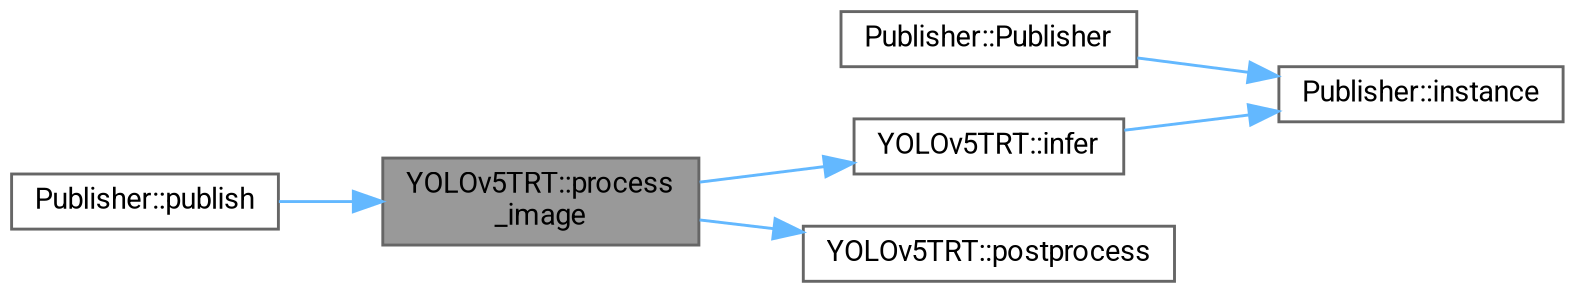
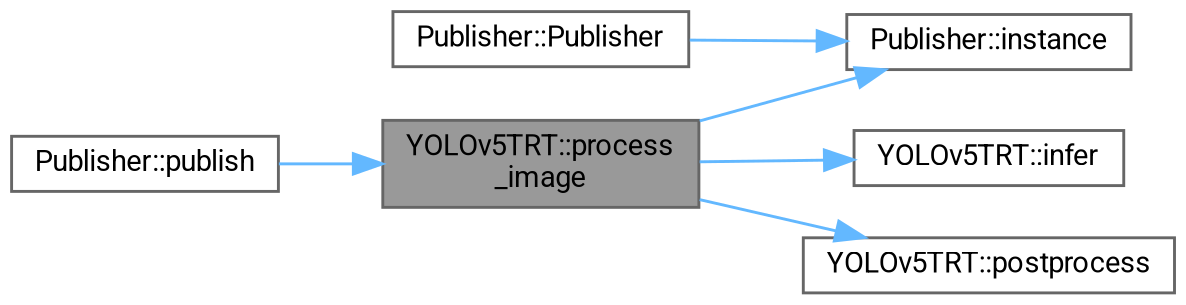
(1187, 123) -> (778, 99)
